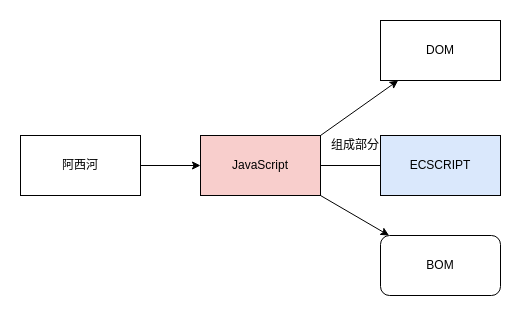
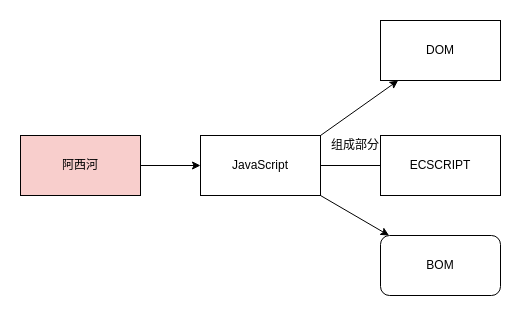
(81, 166) -> (81, 166)
(261, 166) -> (261, 166)
(441, 166) -> (441, 166)
